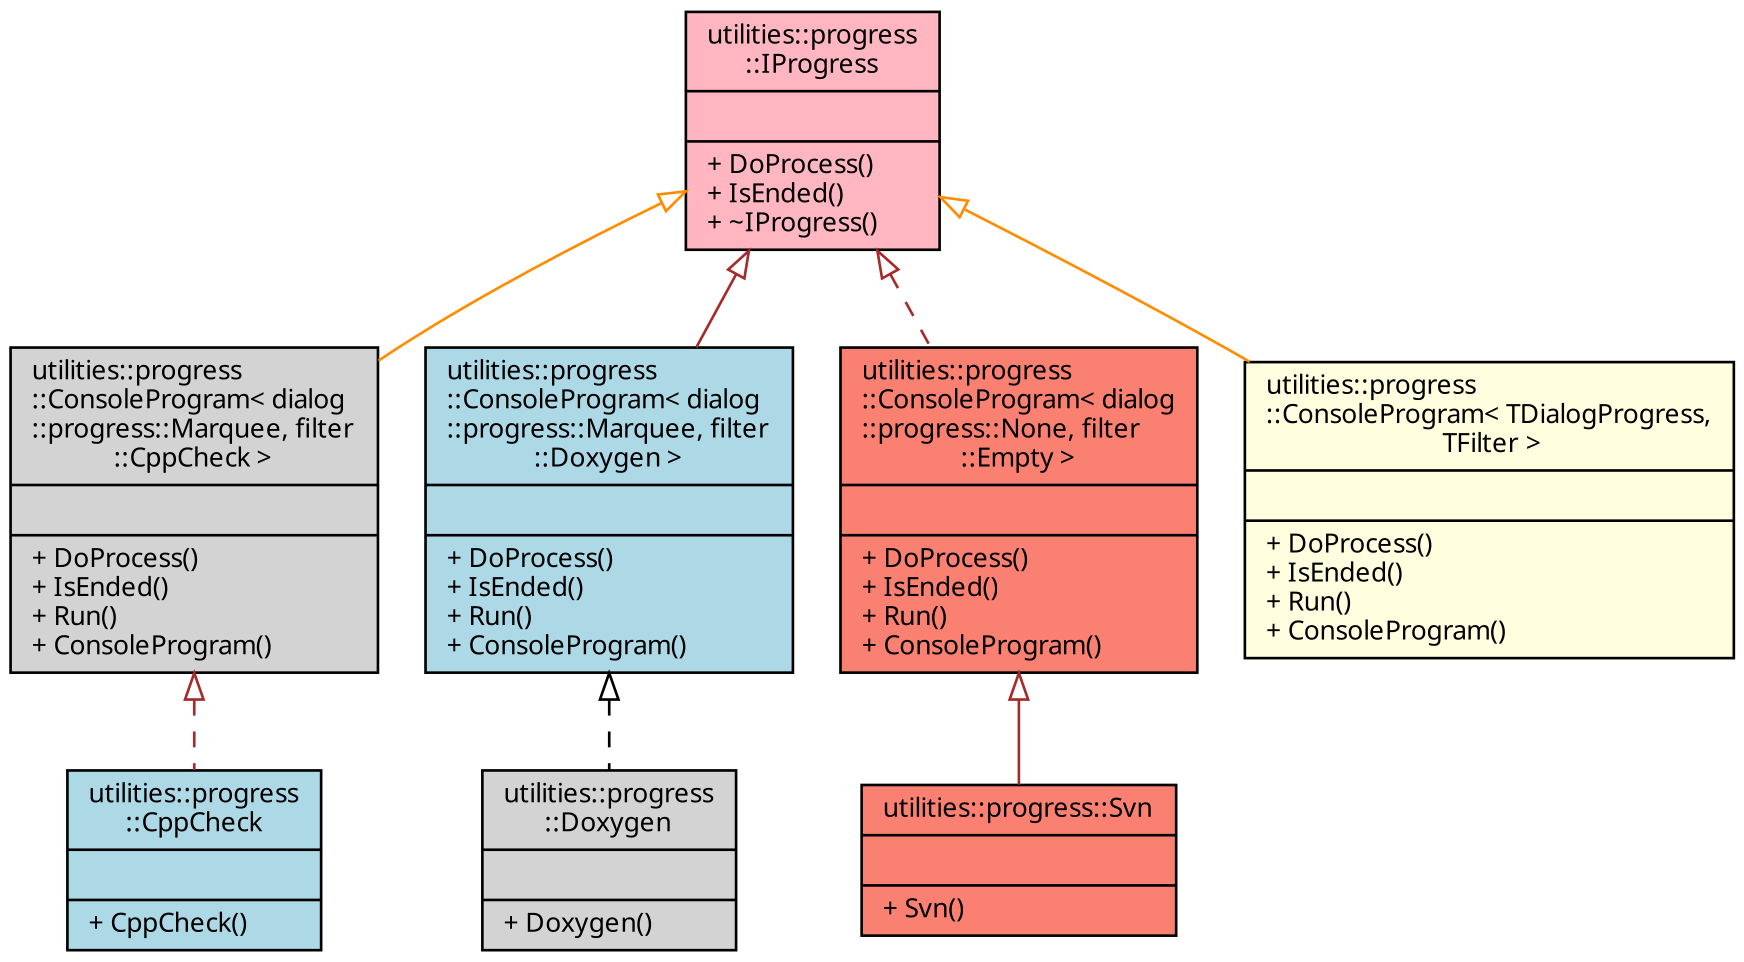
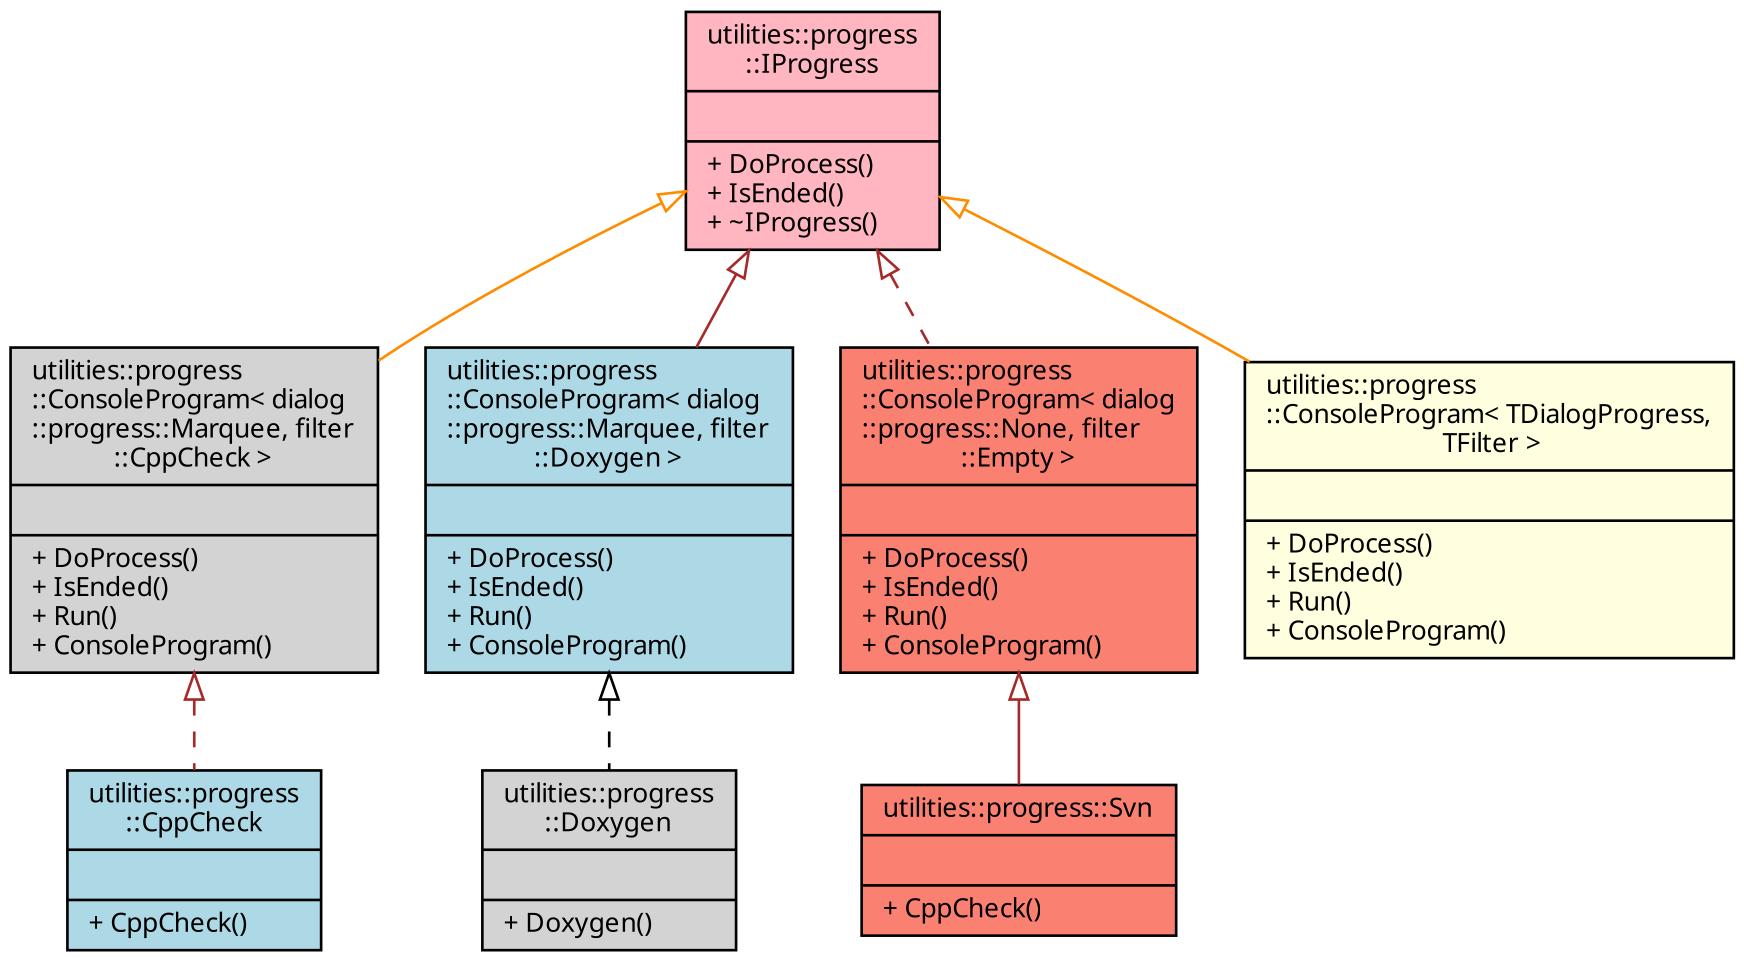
(924, 909) -> (963, 909)
